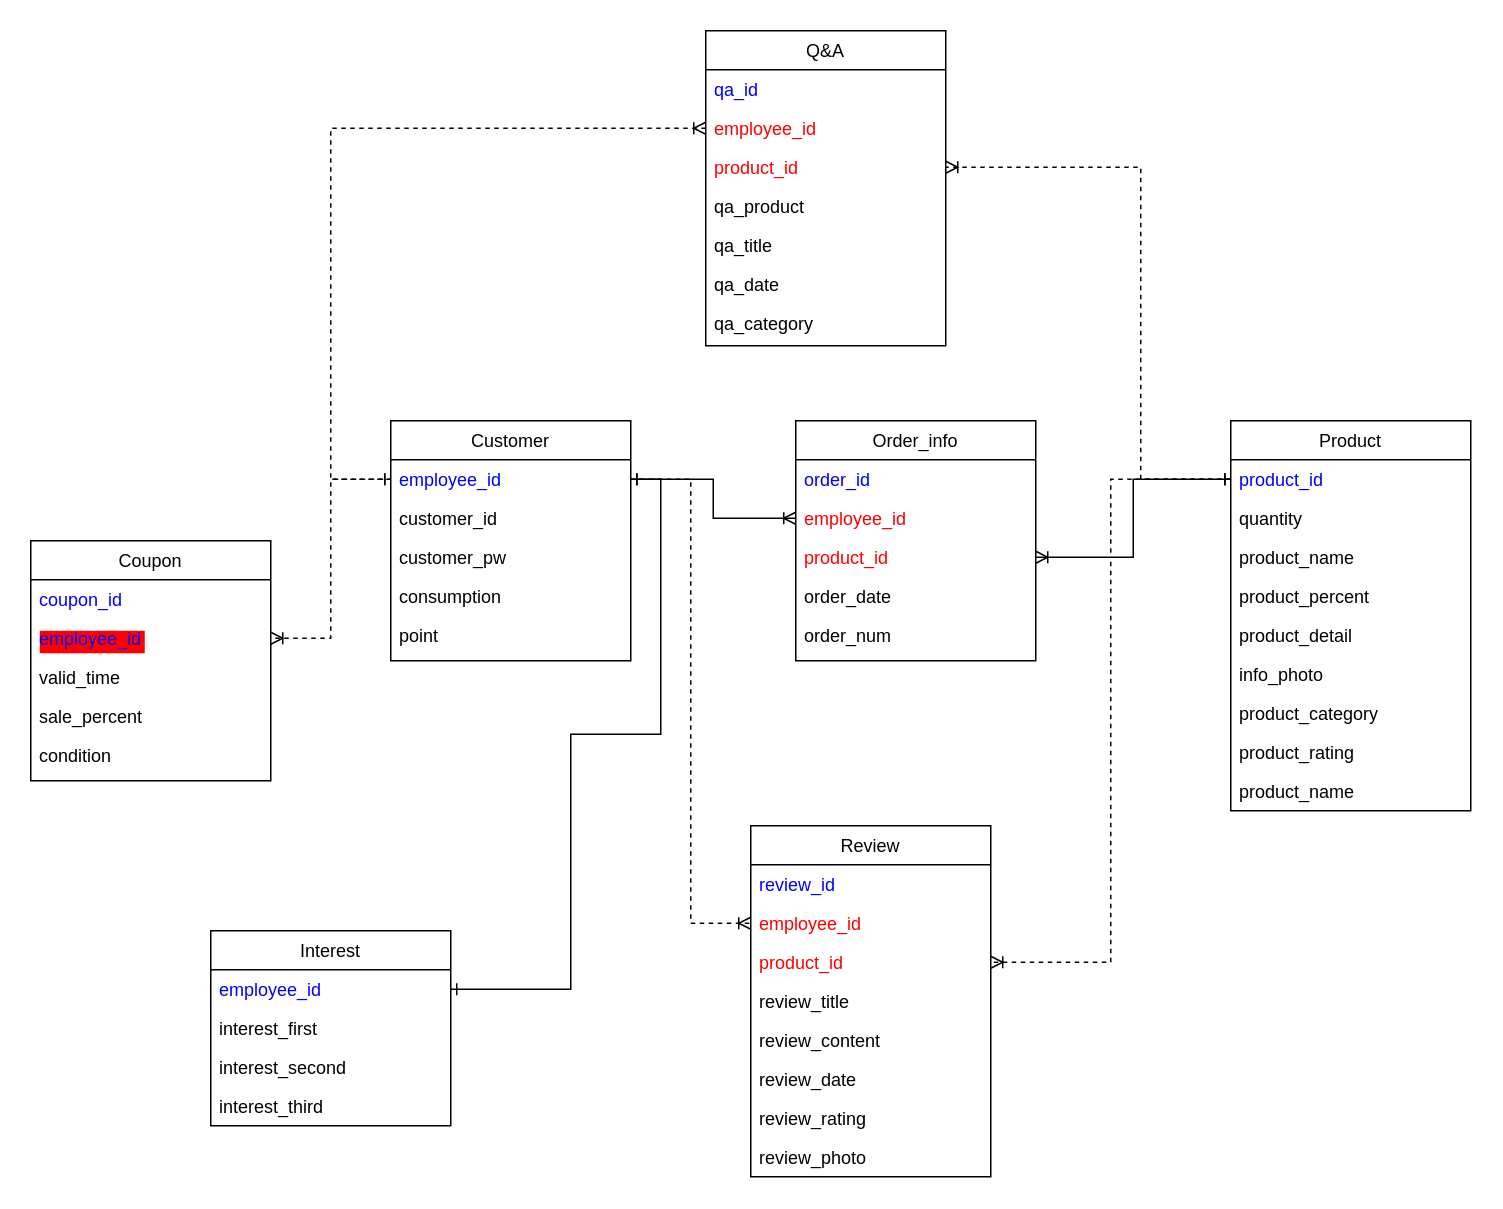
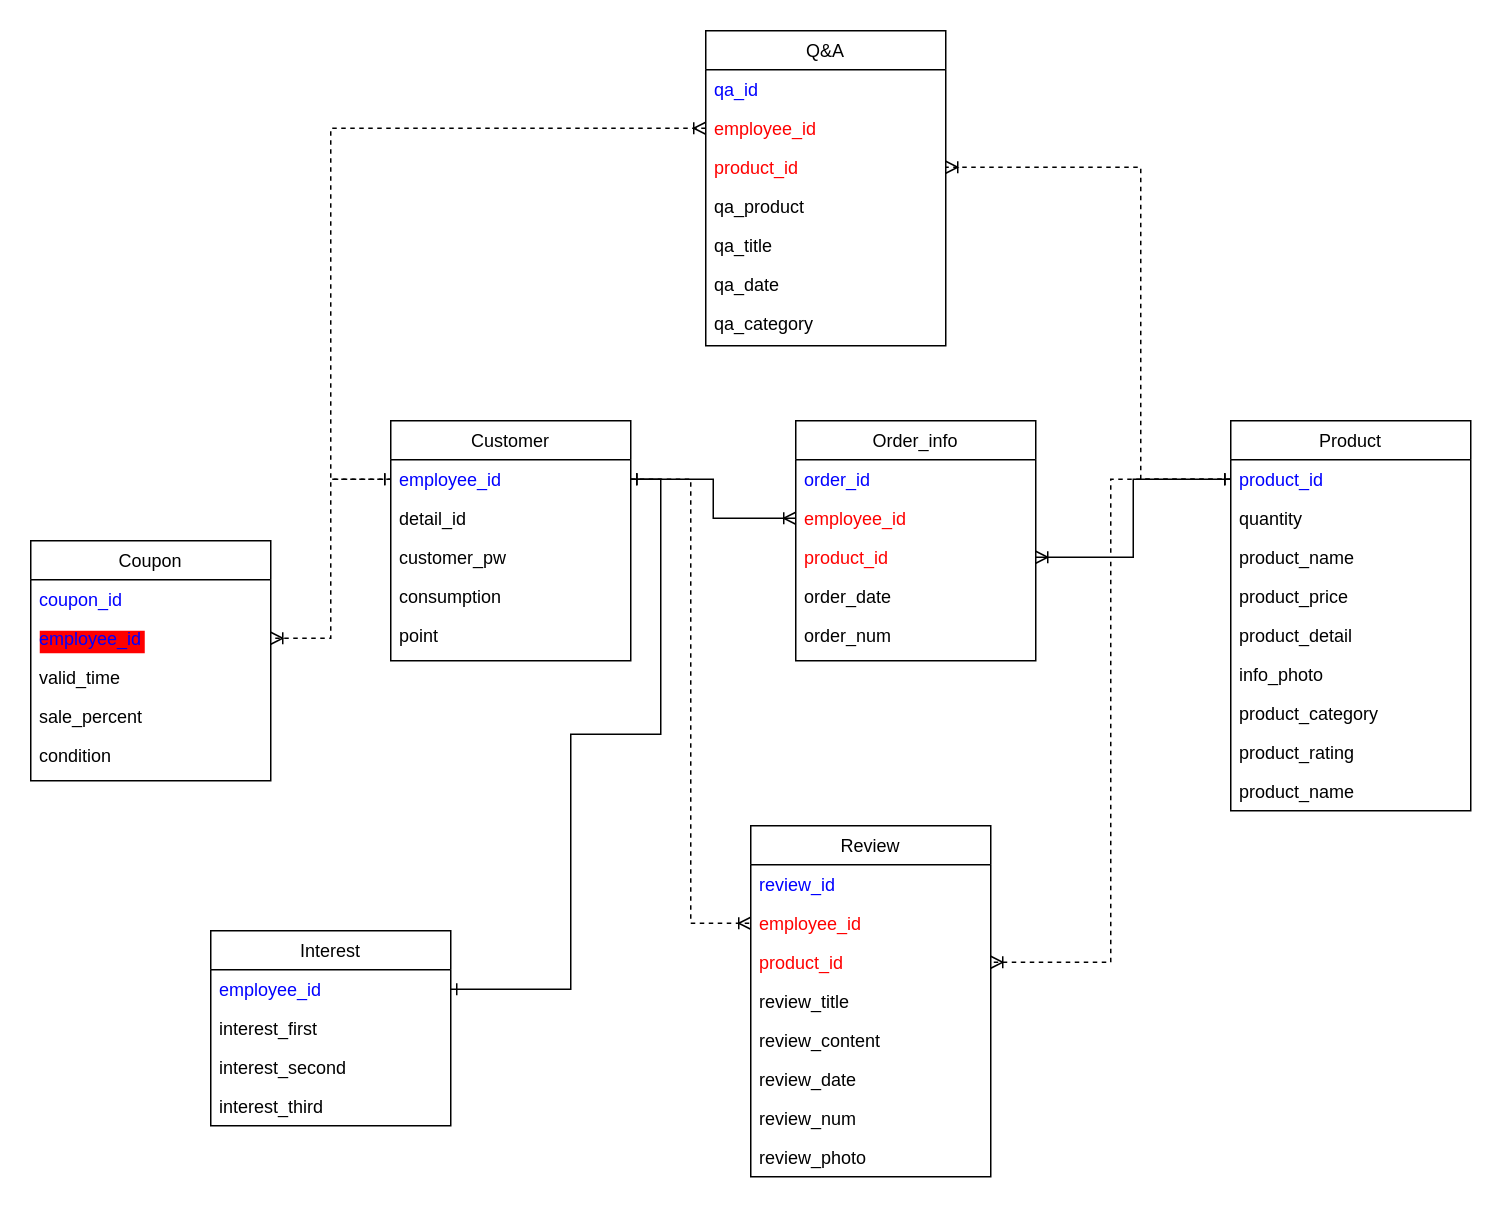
(452, 519) -> (437, 519)
(1315, 597) -> (1302, 597)
(820, 1119) -> (807, 1119)
